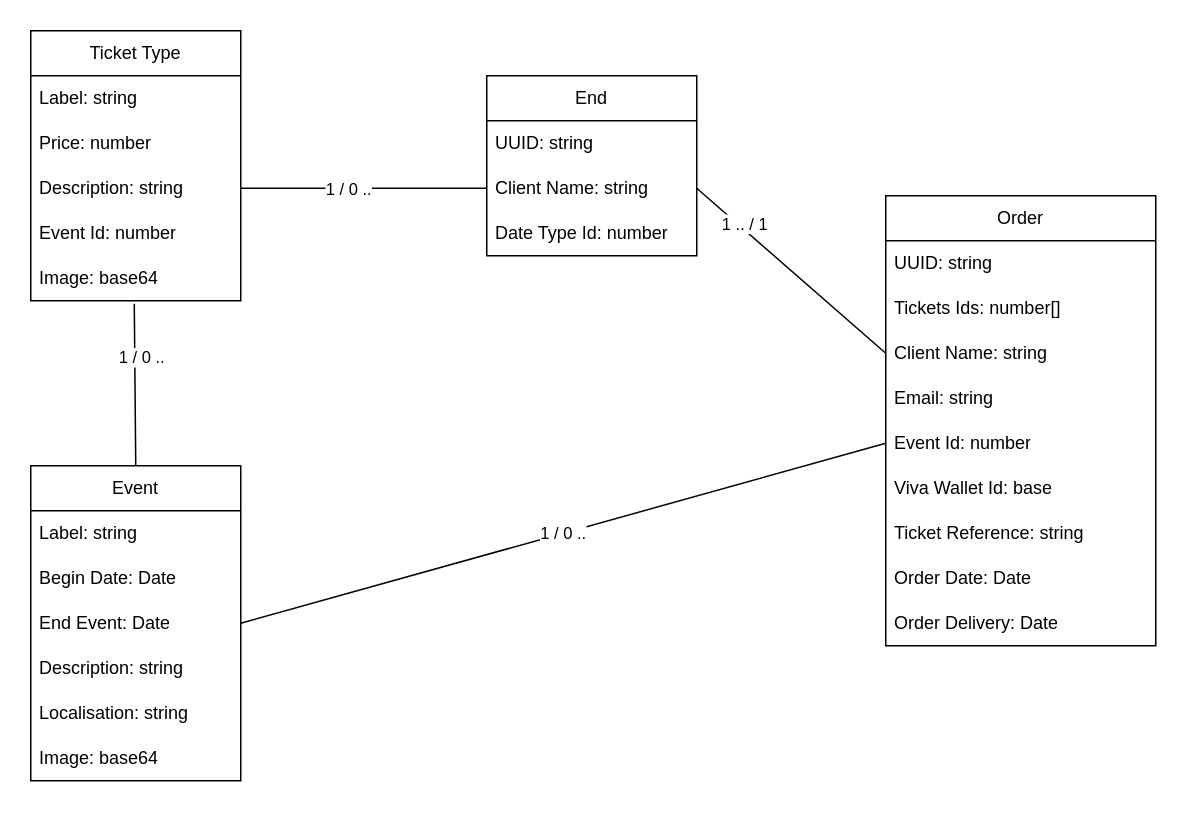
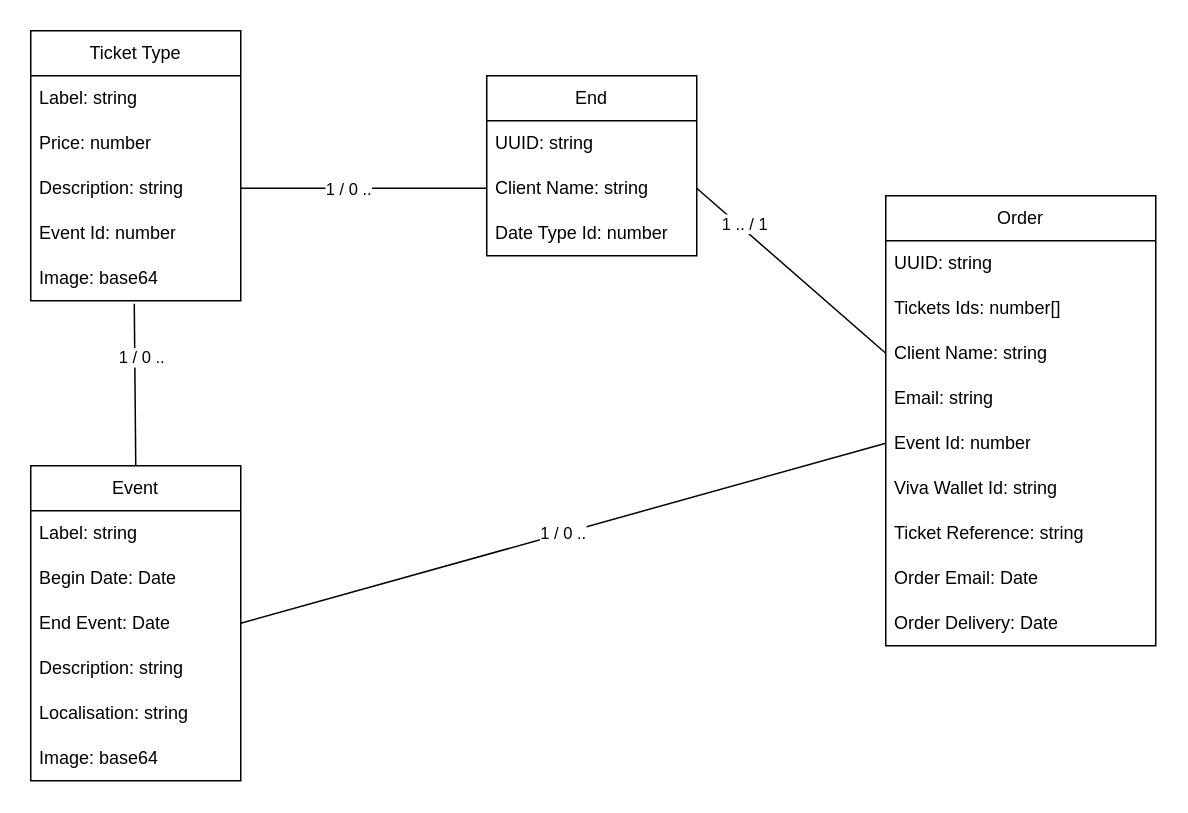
(979, 488) -> (987, 488)
(968, 578) -> (969, 578)
